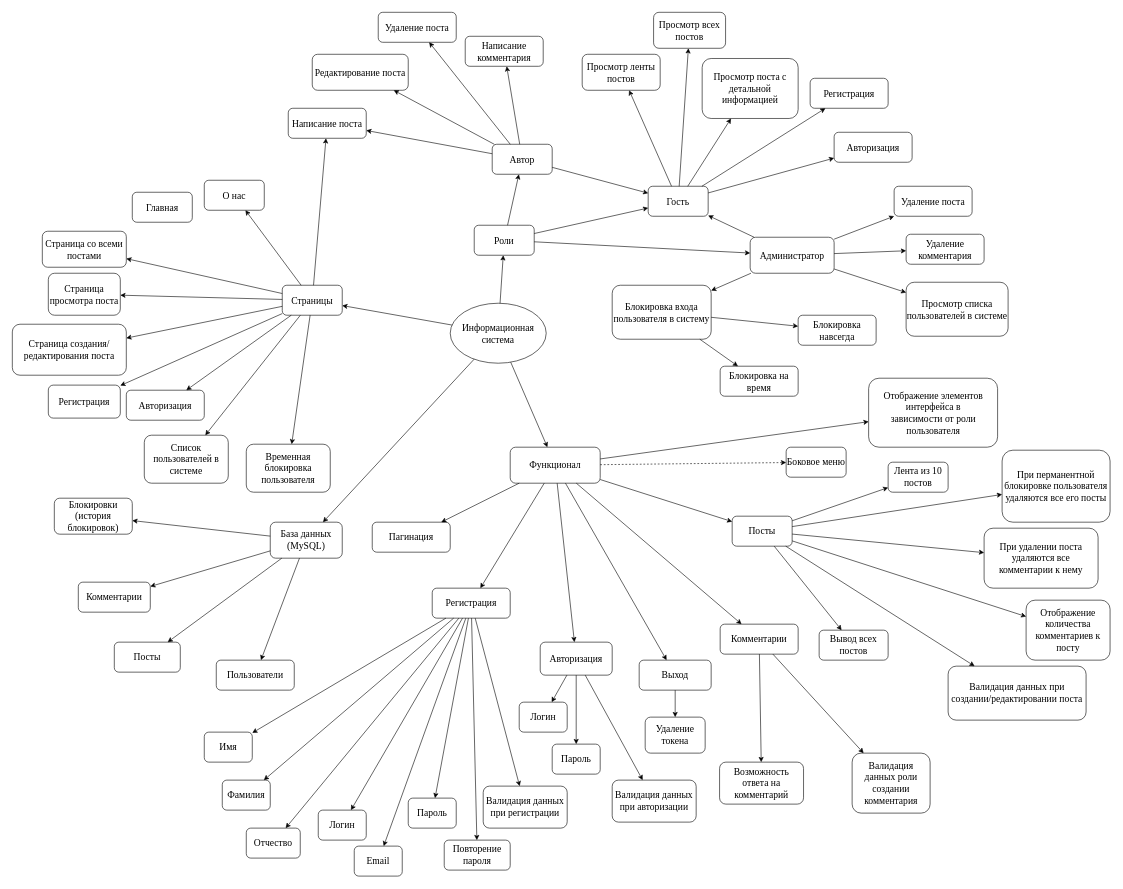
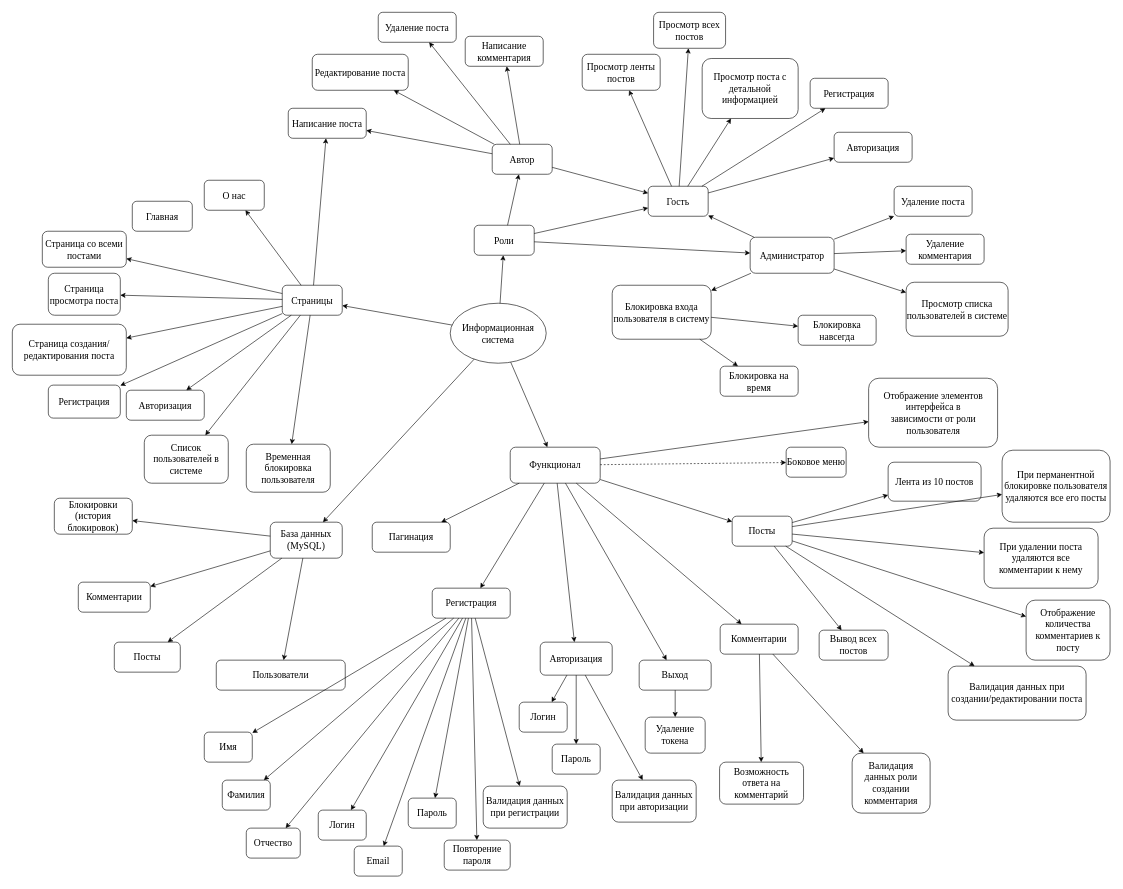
(162, 207) -> (162, 216)
(918, 477) -> (935, 482)
(255, 675) -> (281, 675)
